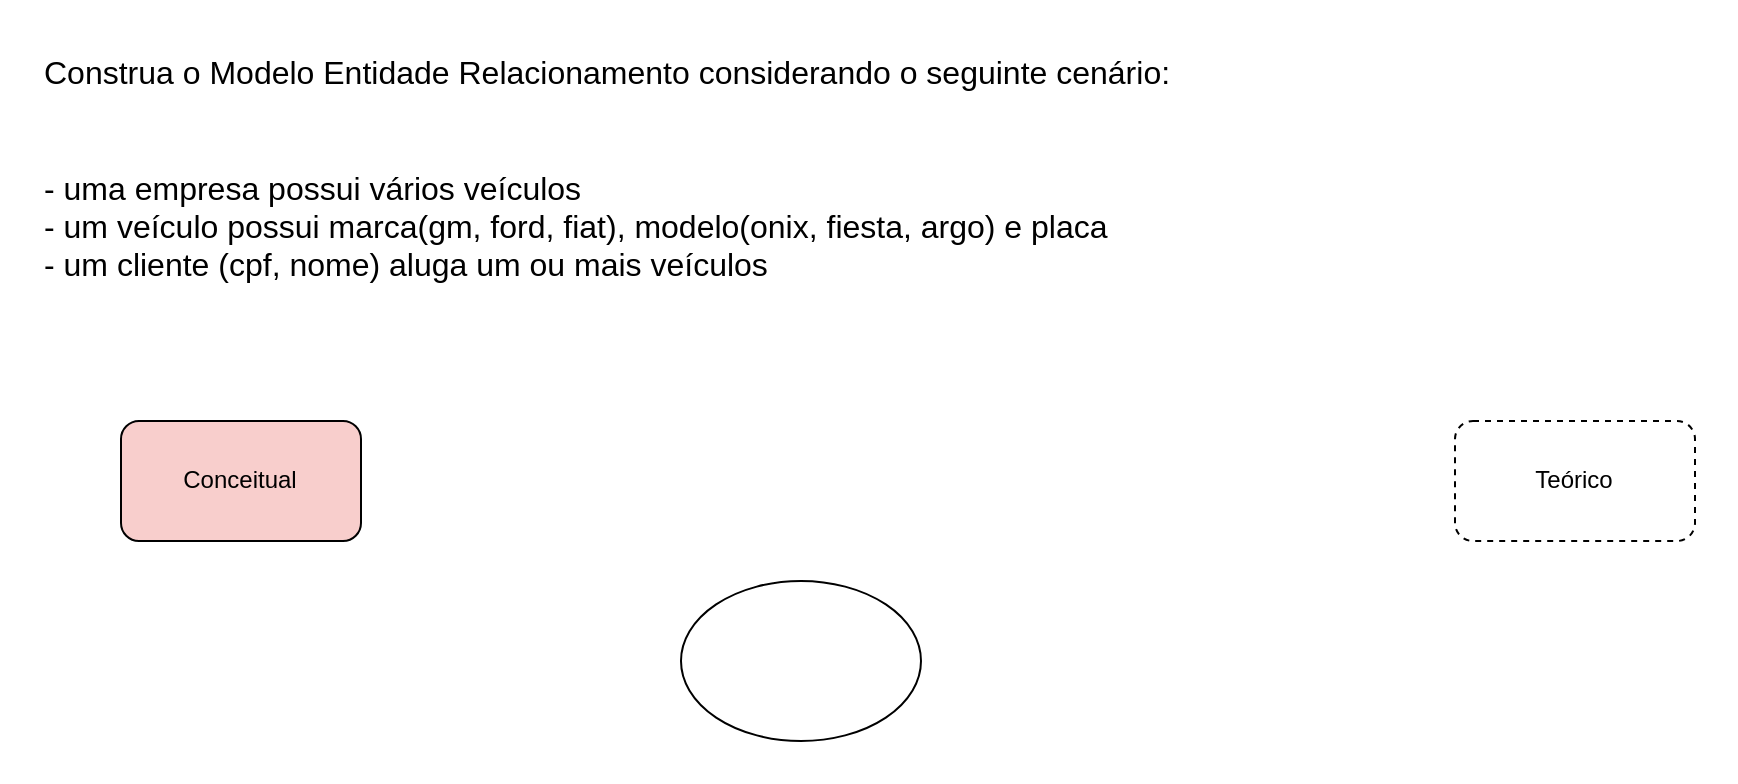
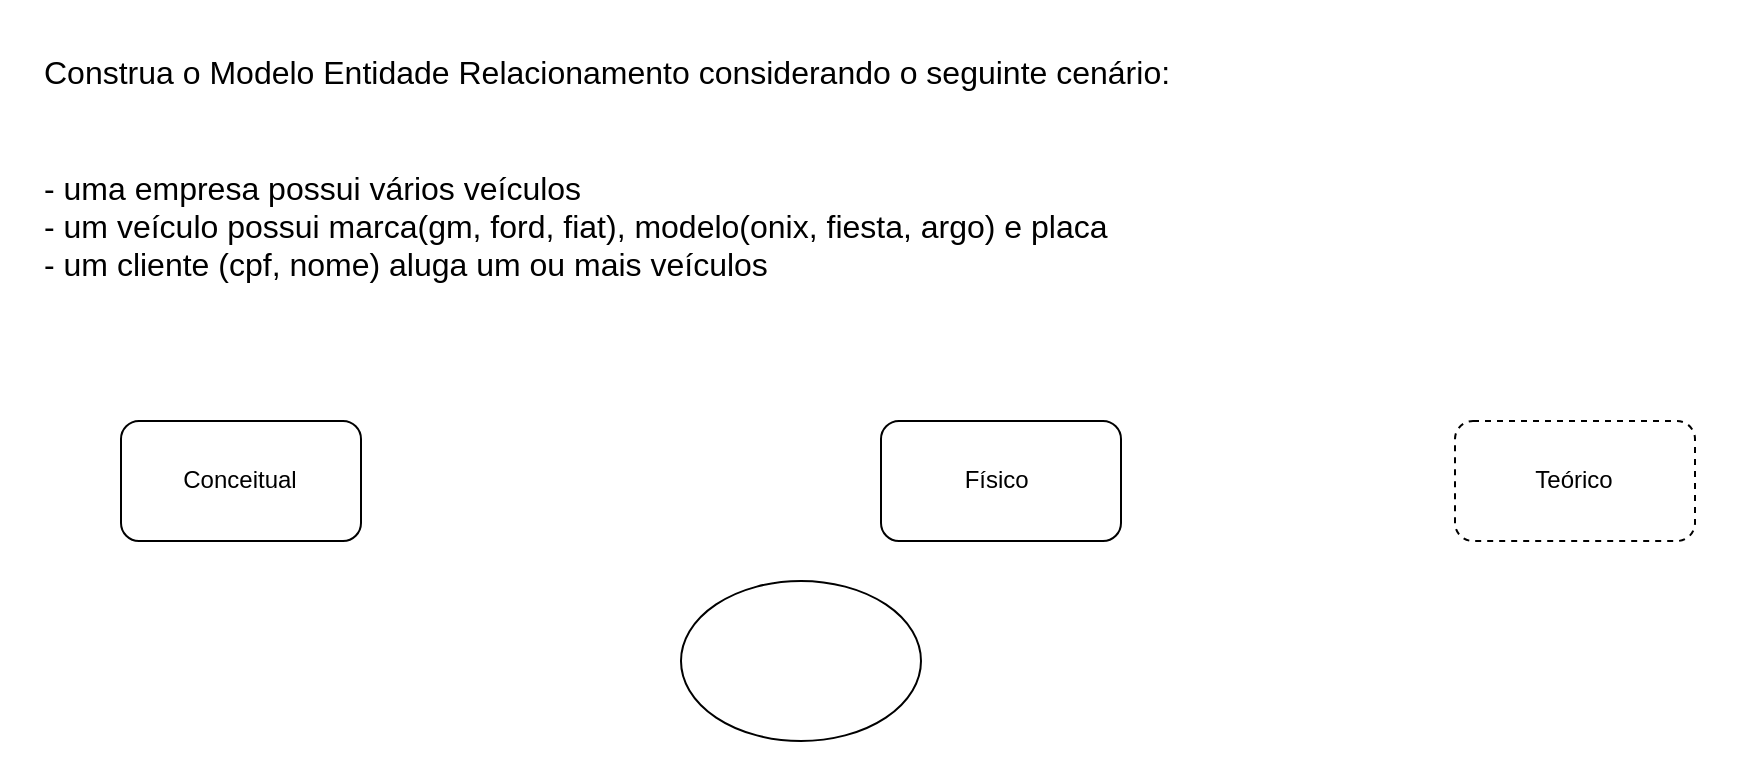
(241, 481) -> (241, 481)
none -> (1001, 481)
